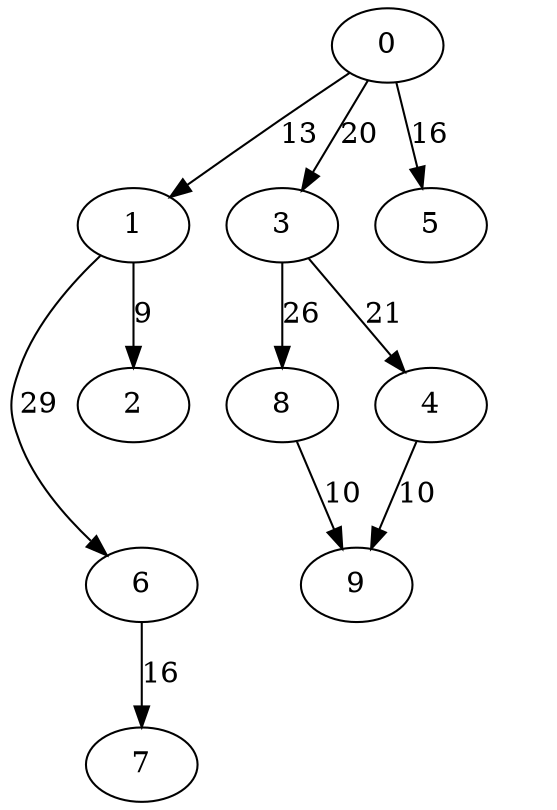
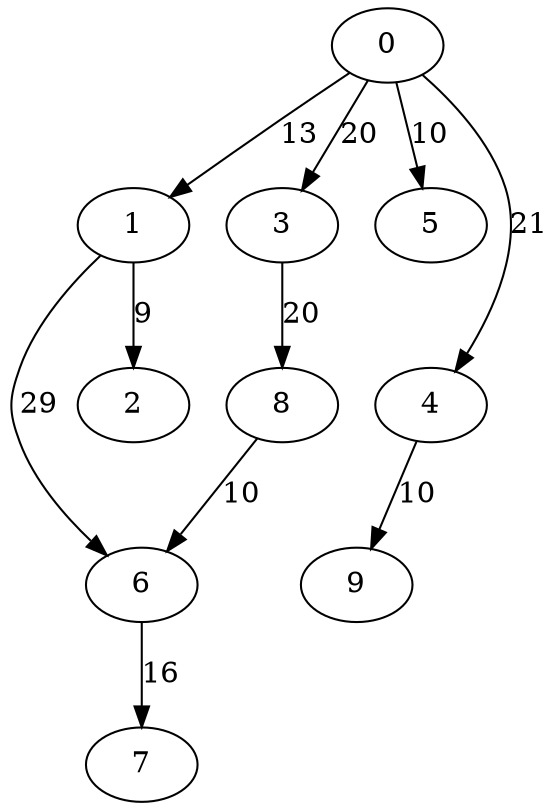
(430, 135) -> (430, 135)
(350, 307) -> (509, 204)
(302, 315) -> (302, 315)
(316, 486) -> (219, 486)
